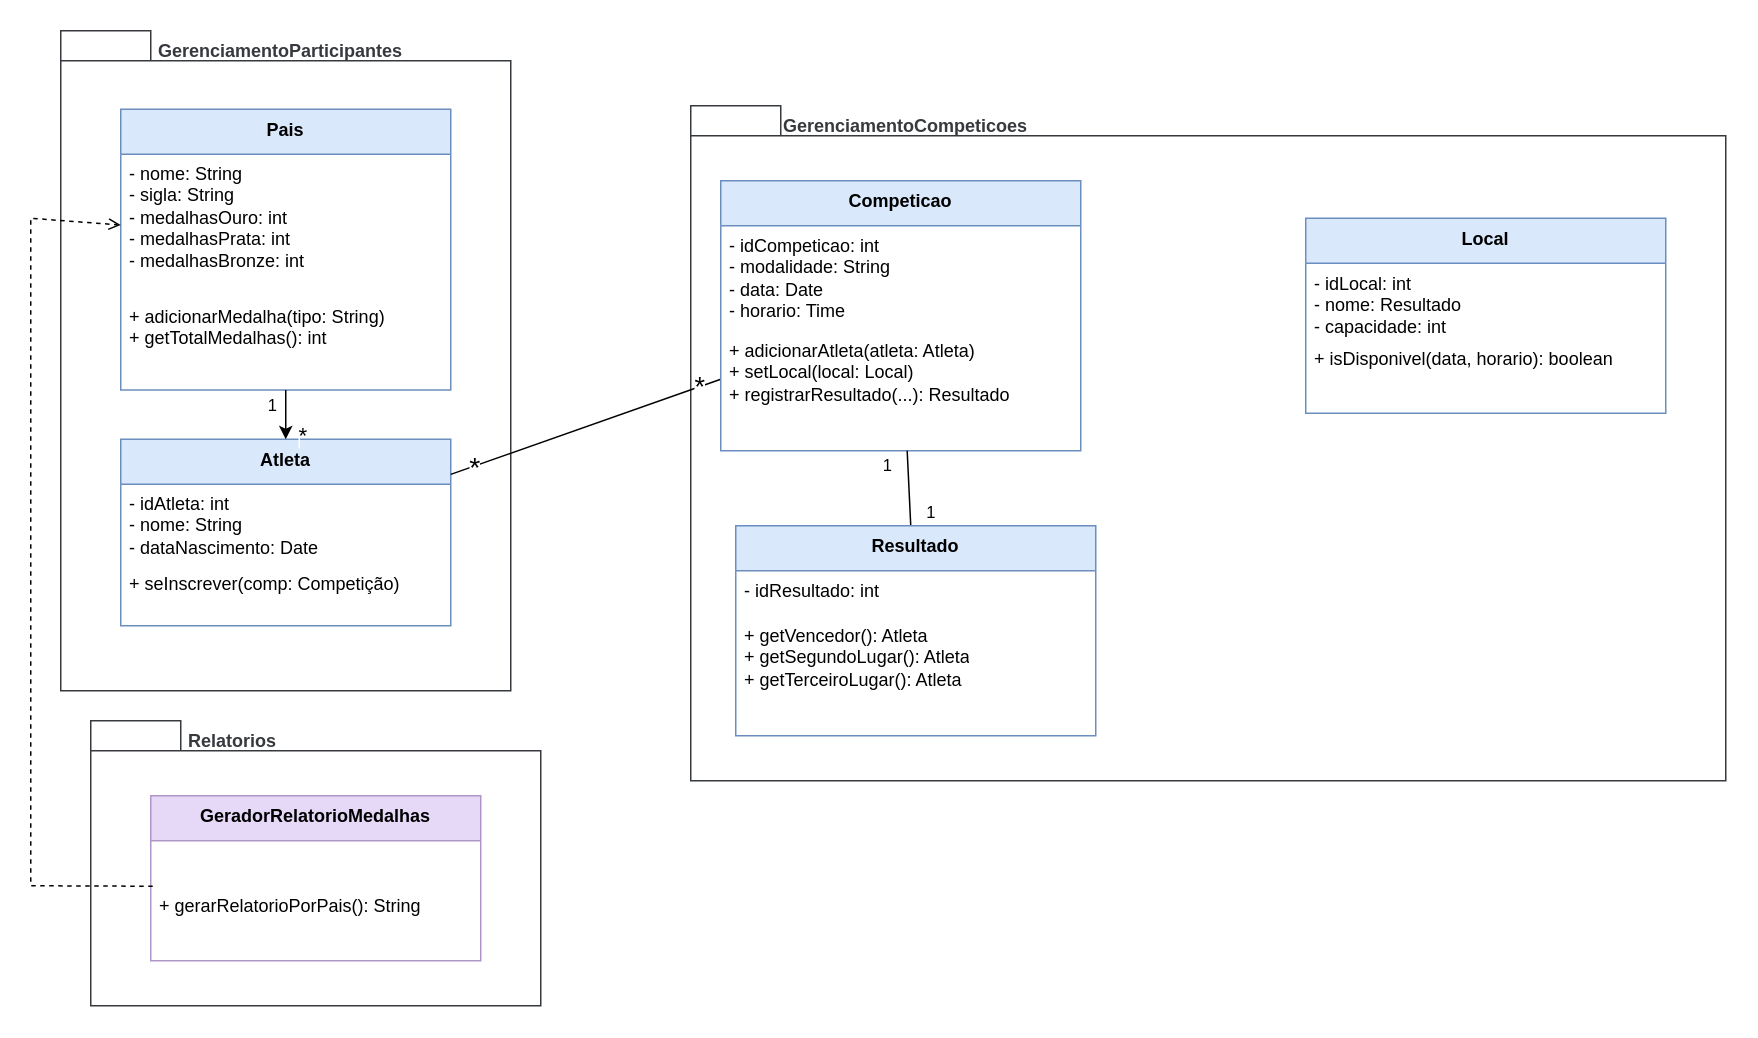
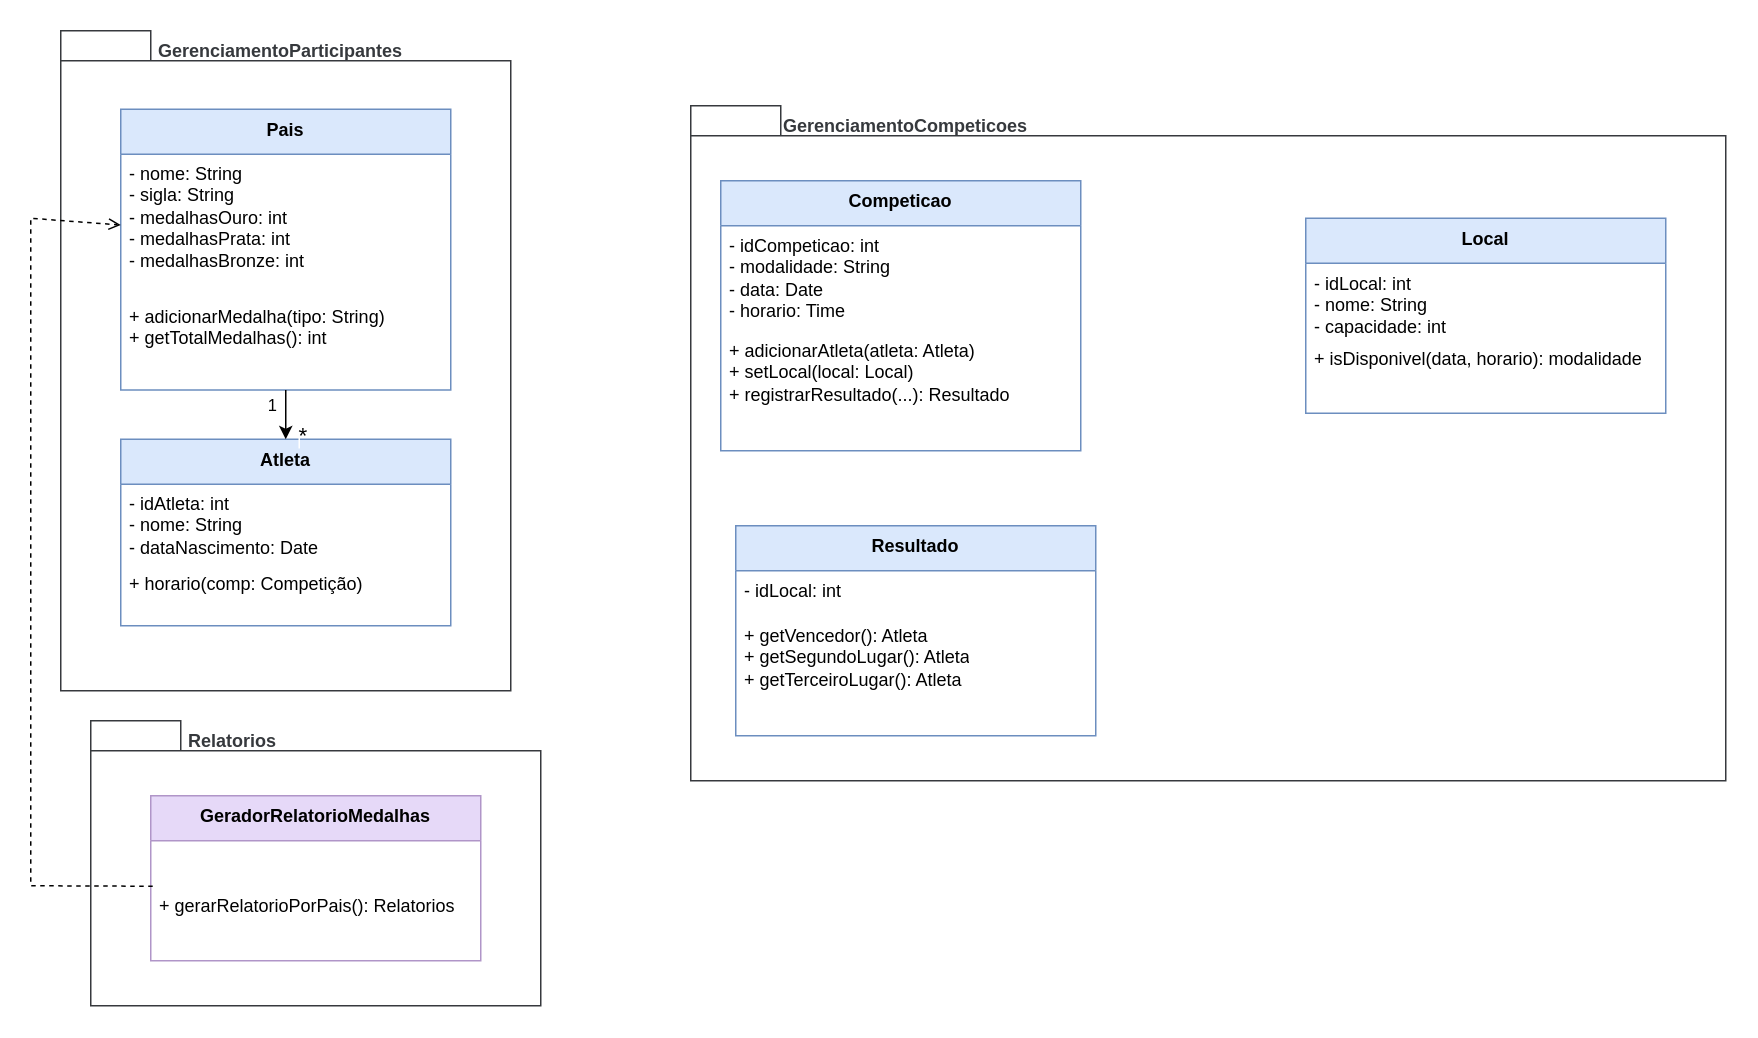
(1391, 306) -> (1389, 306)
(1481, 360) -> (1487, 370)
(584, 427) -> none
(909, 489) -> none
(277, 585) -> (254, 585)
(821, 592) -> (801, 592)
(310, 907) -> (317, 918)
